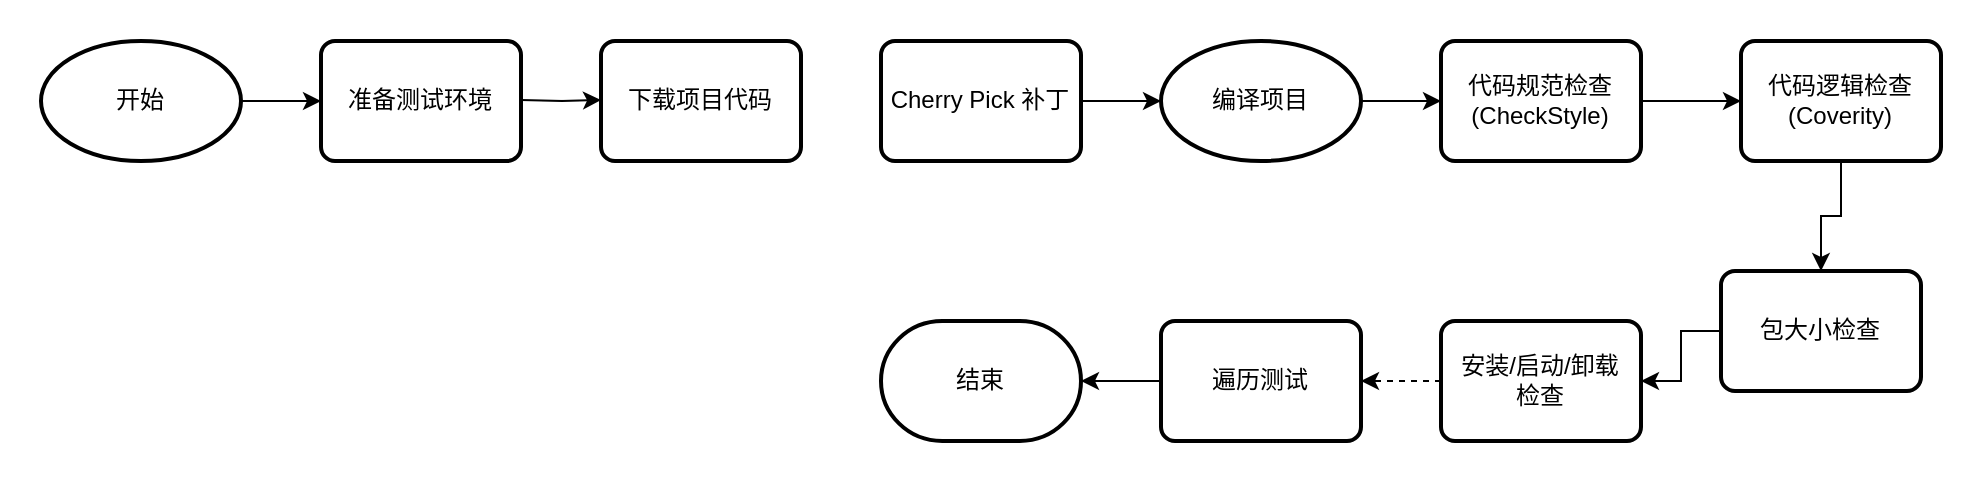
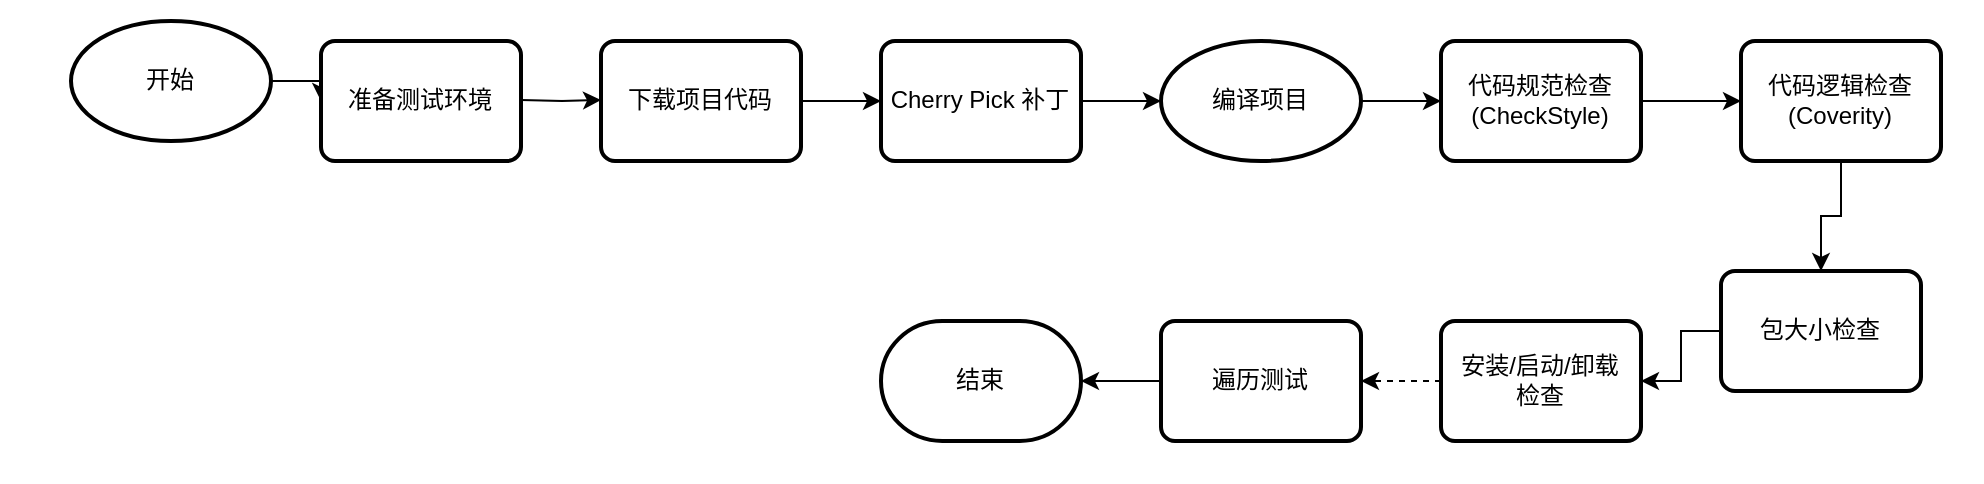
(141, 101) -> (171, 81)
none -> (834, 101)
